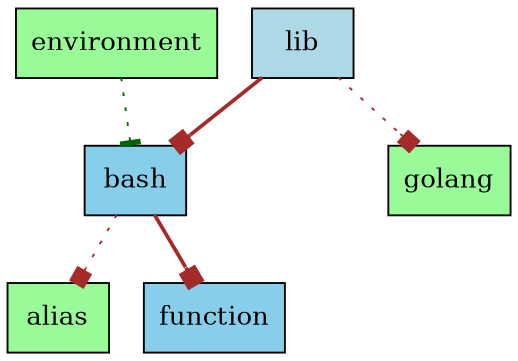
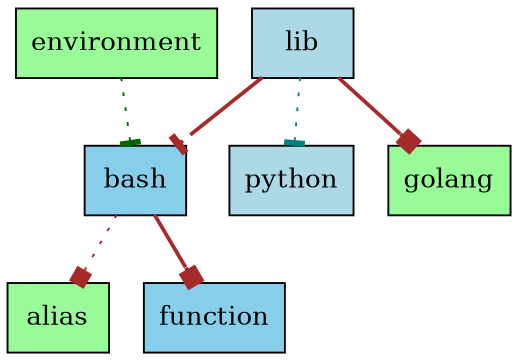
(226, 106) -> (226, 106)
(369, 106) -> (369, 106)
none -> (291, 181)
